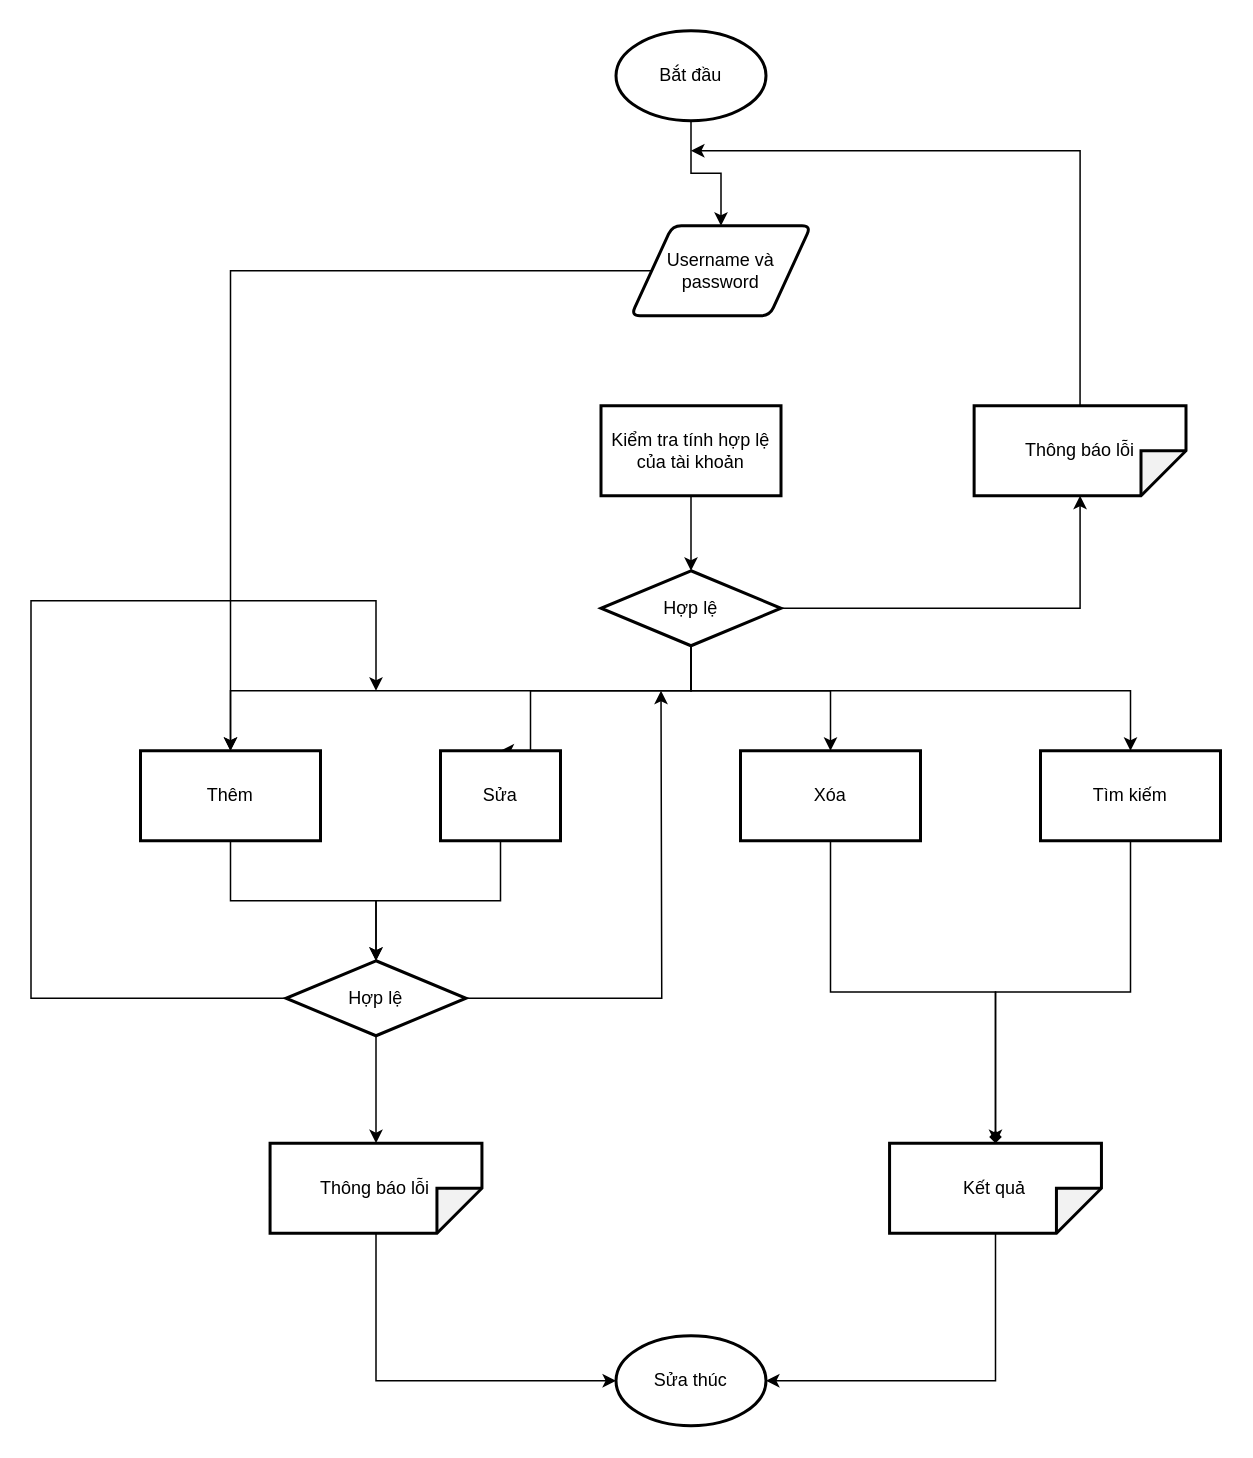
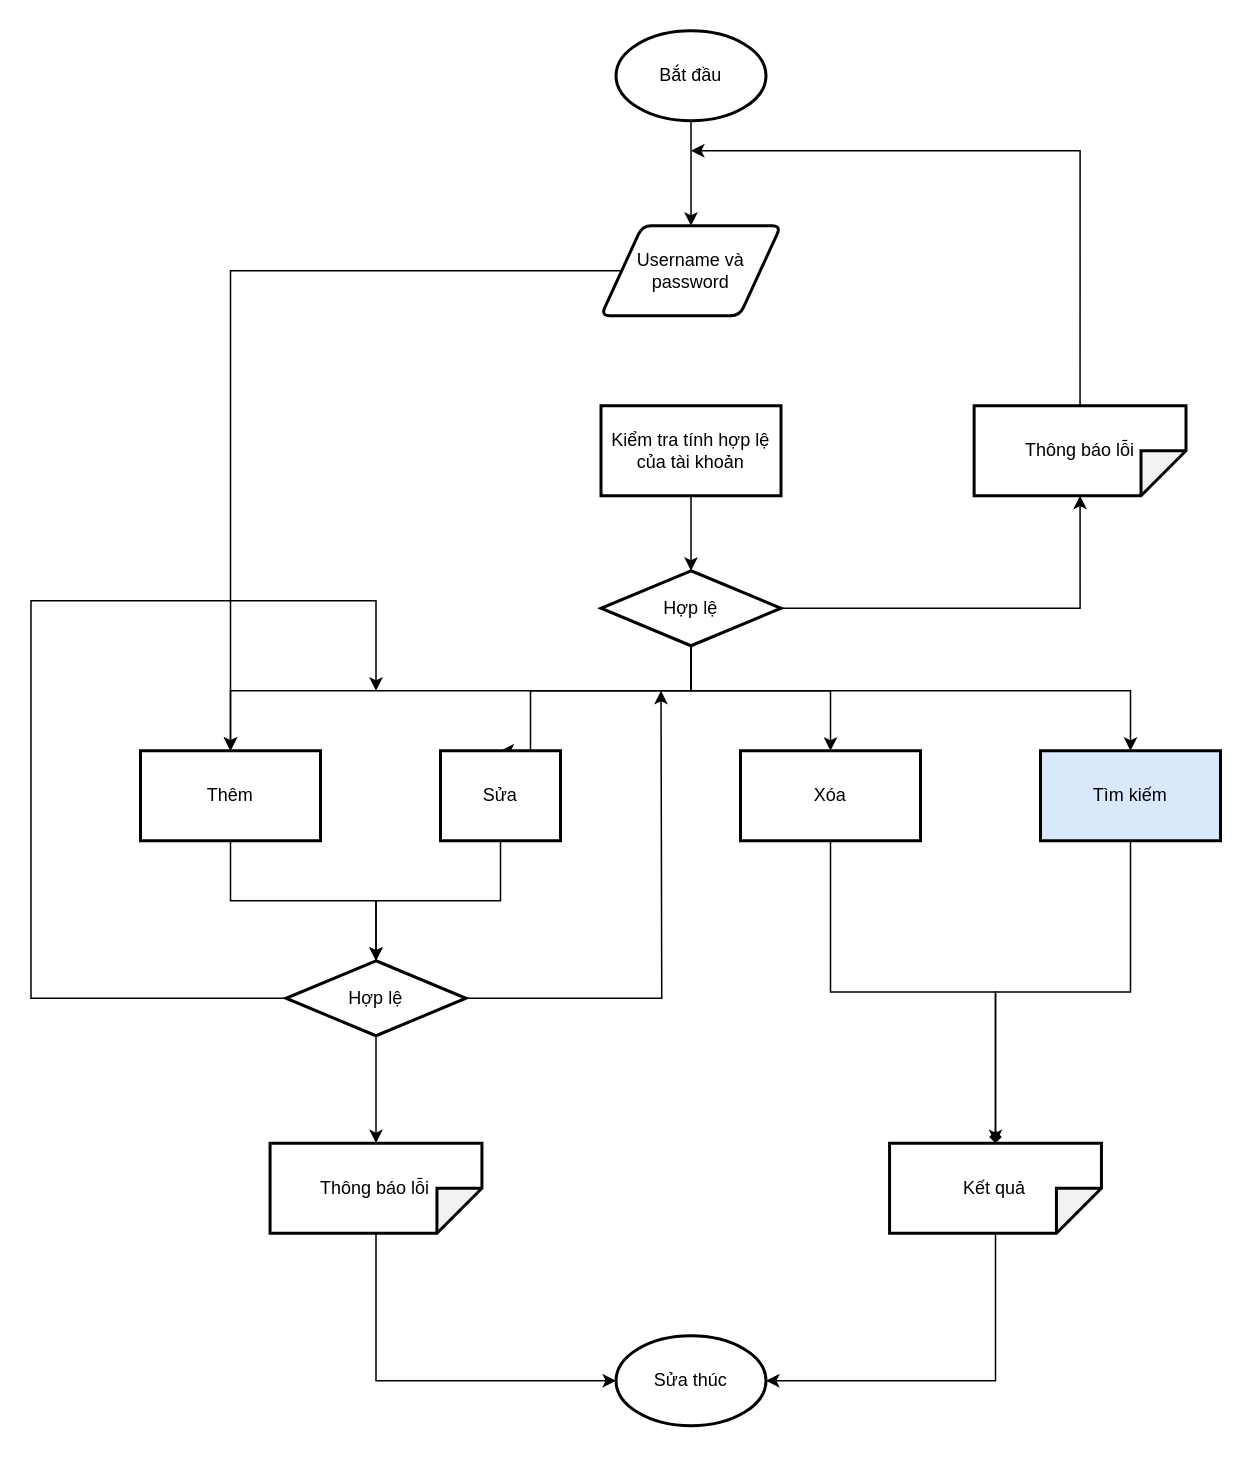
(721, 271) -> (691, 271)
(1130, 796) -> (1130, 796)
